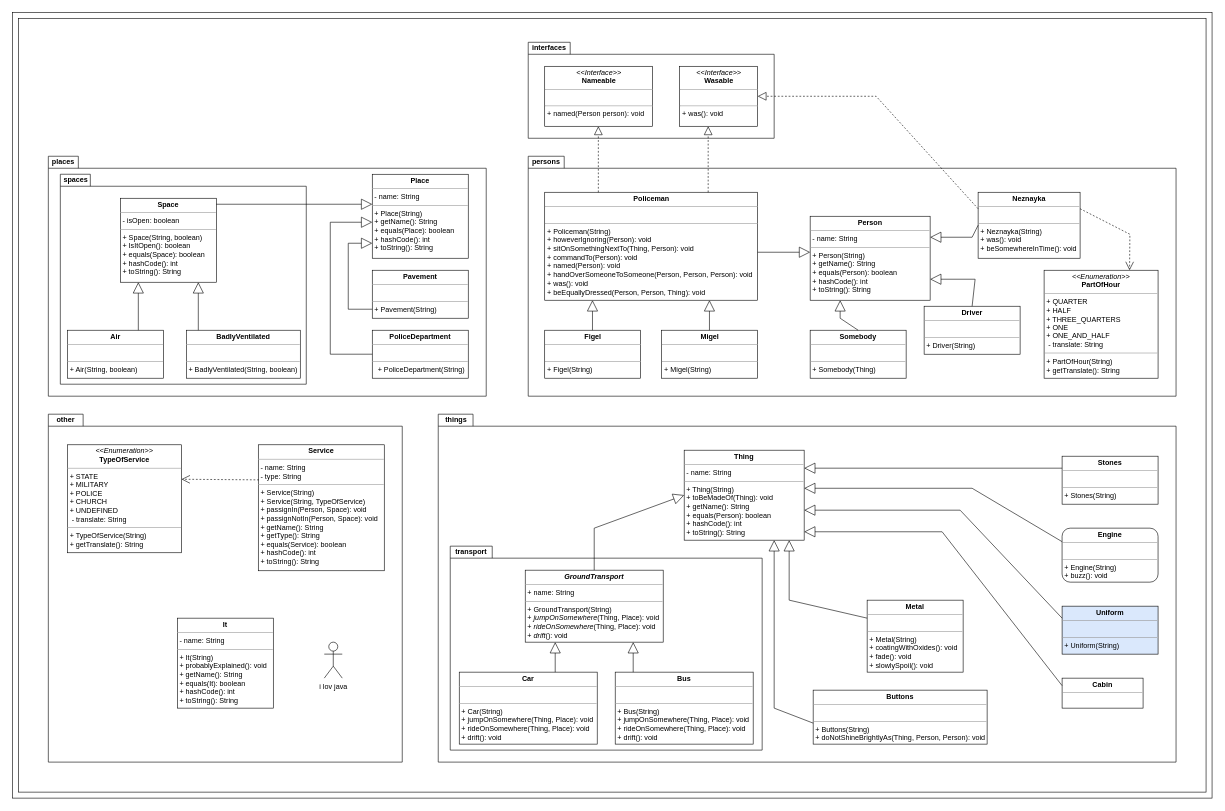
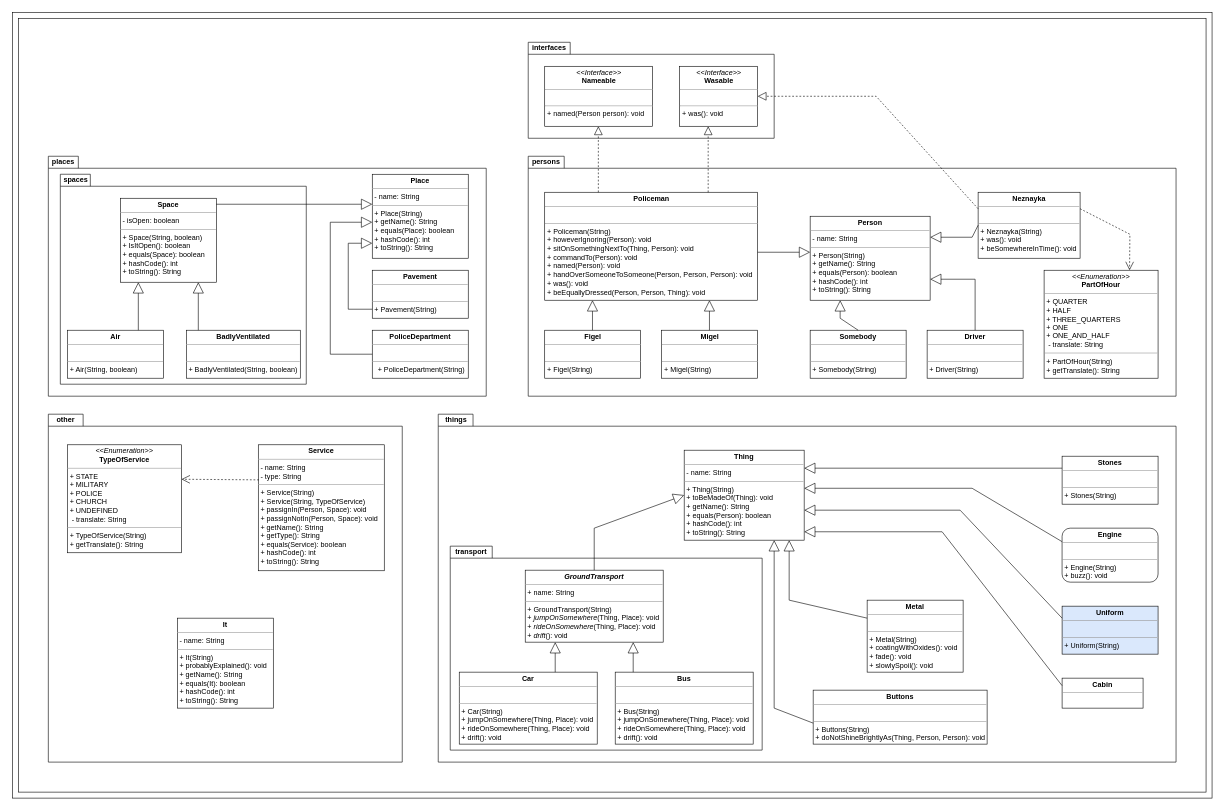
(972, 330) -> (975, 354)
(843, 339) -> (845, 339)
(333, 660) -> none
